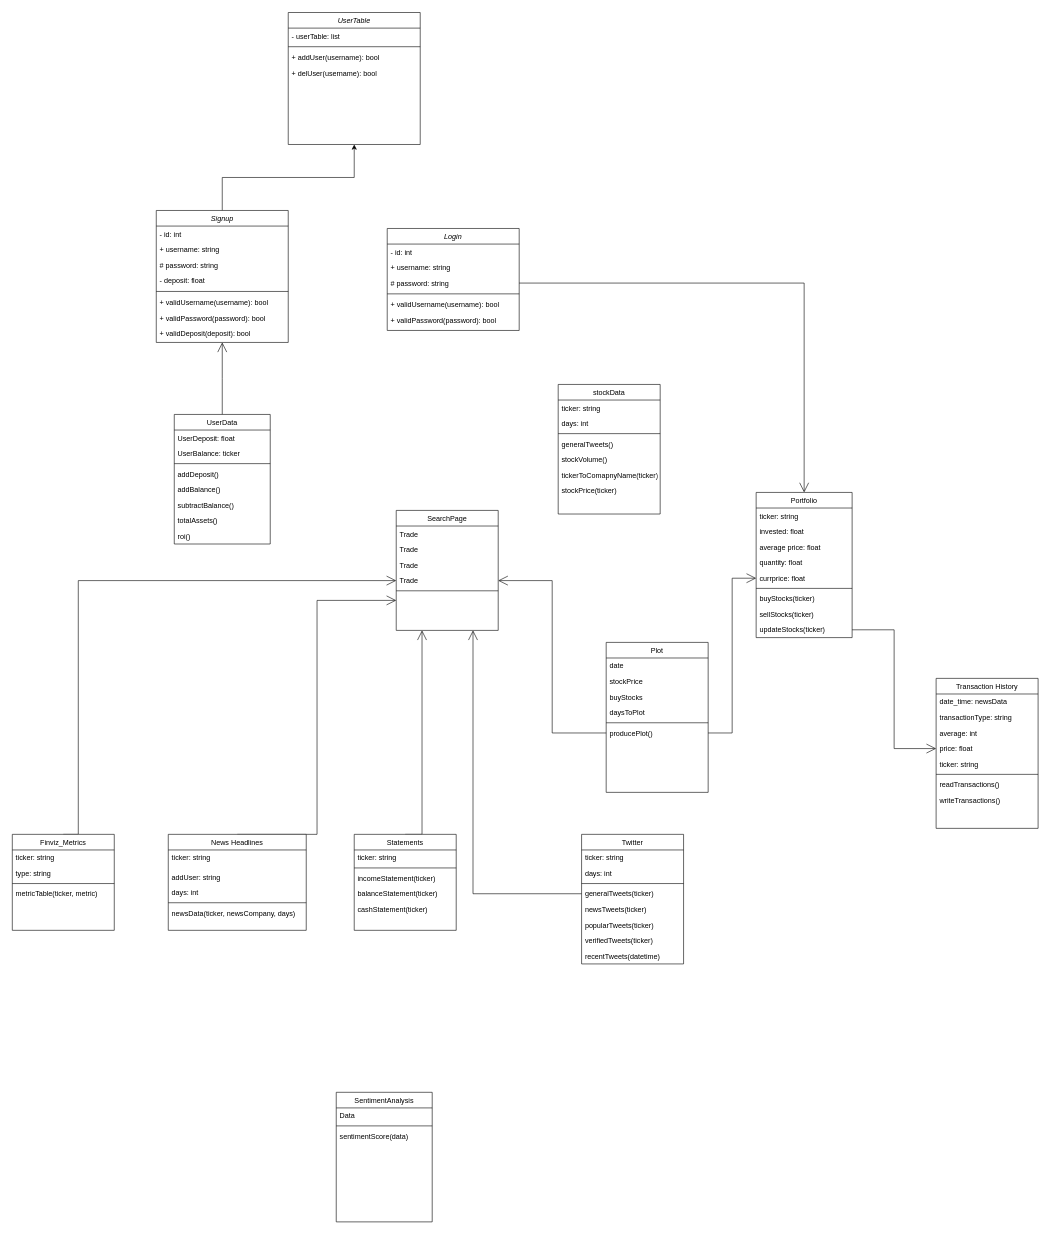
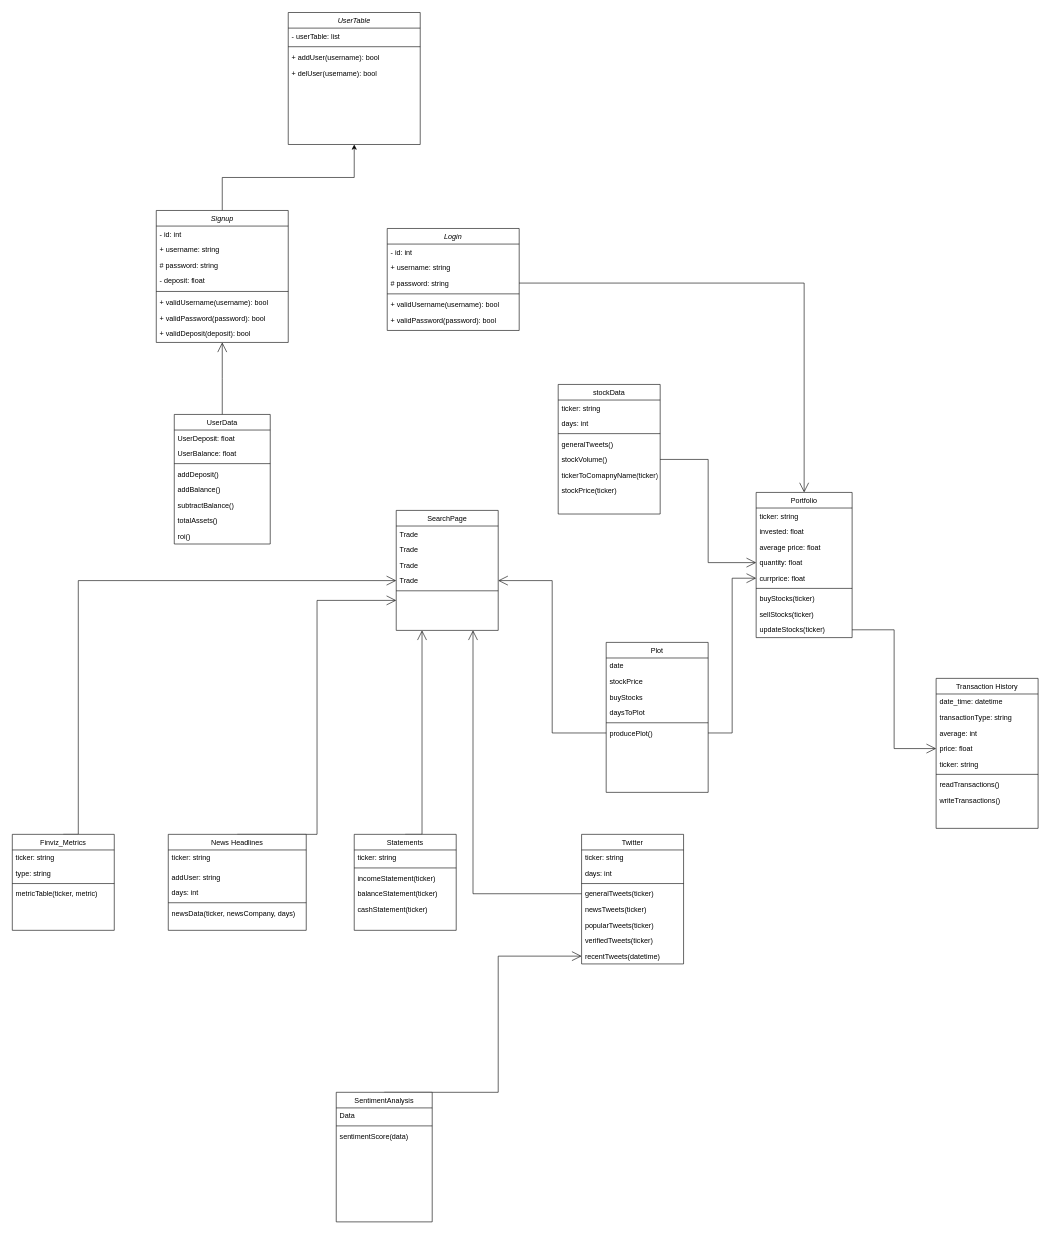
(212, 454) -> (210, 454)
none -> (708, 510)
(975, 702) -> (974, 702)
none -> (498, 1017)
